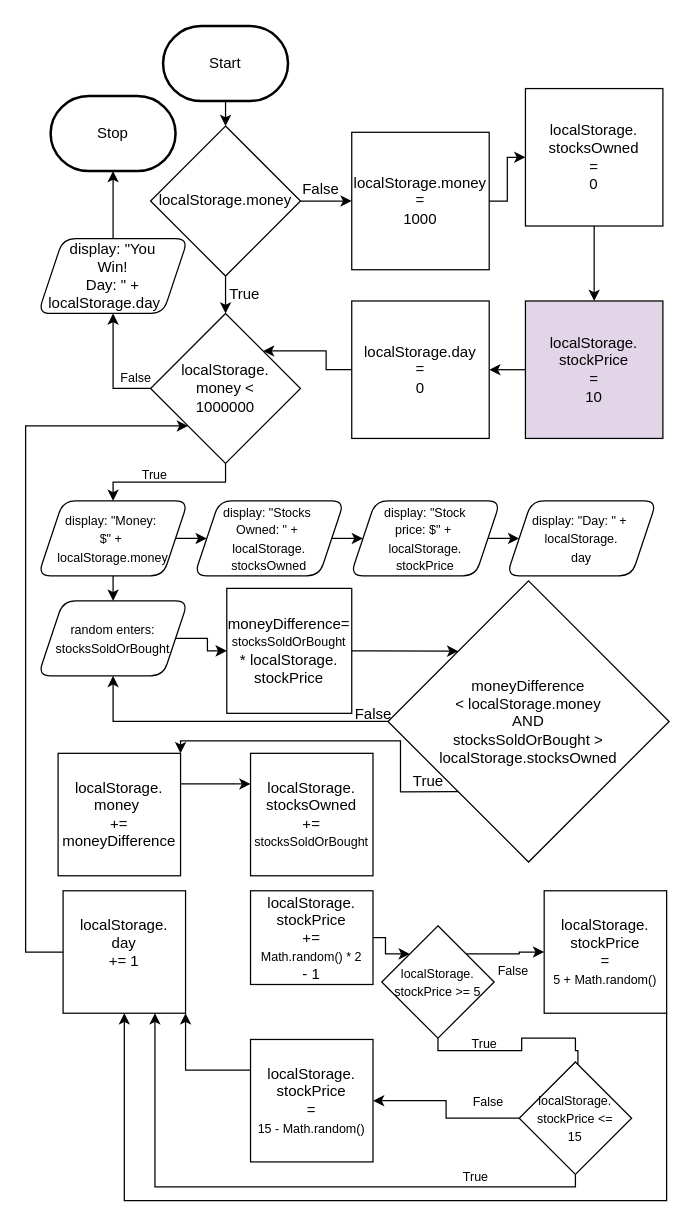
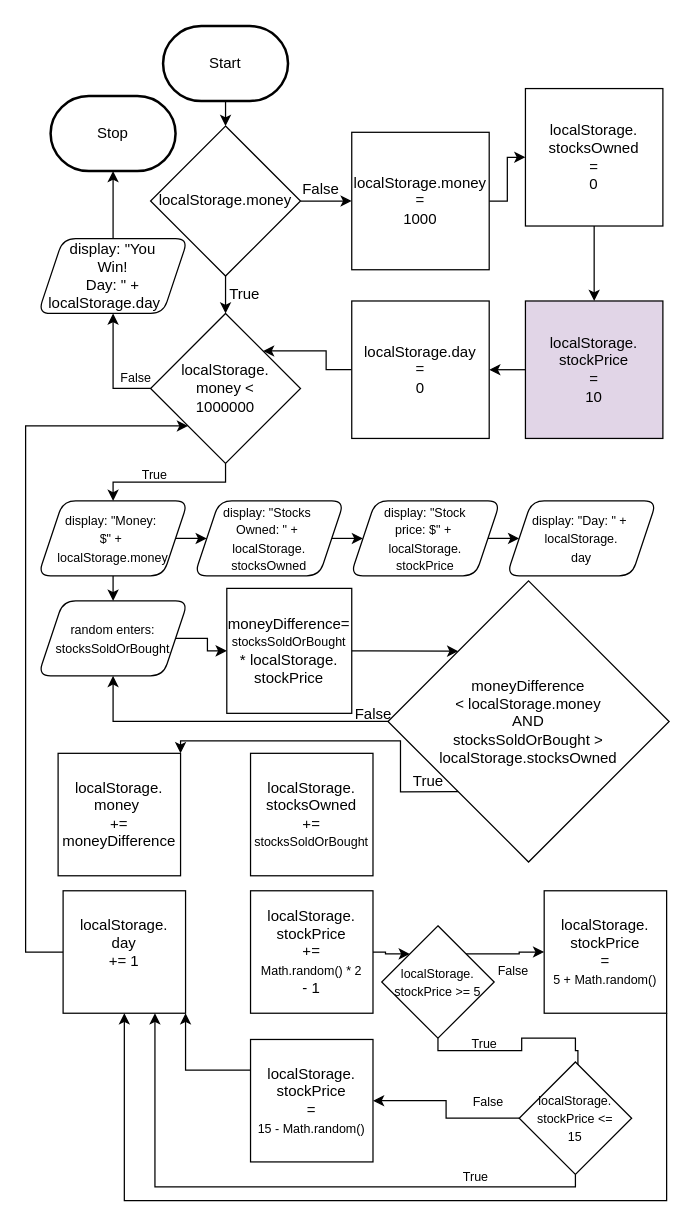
(212, 784) -> none
(312, 938) -> (312, 952)
